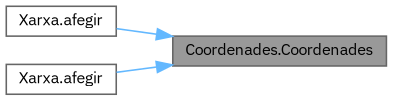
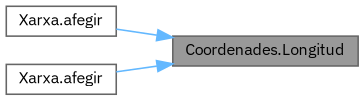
(280, 51) -> (265, 51)
